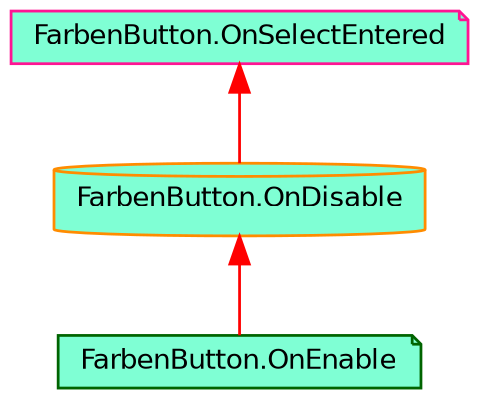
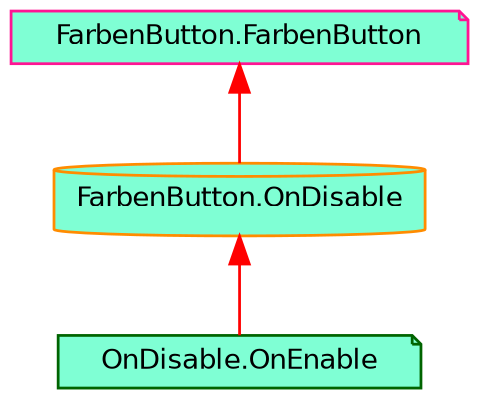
(240, 37) -> (240, 37)
(240, 362) -> (240, 362)
